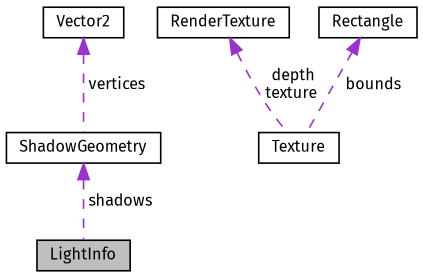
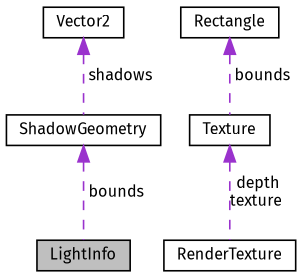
(115, 85) -> (118, 76)
(260, 94) -> (230, 201)
(118, 202) -> (114, 193)
